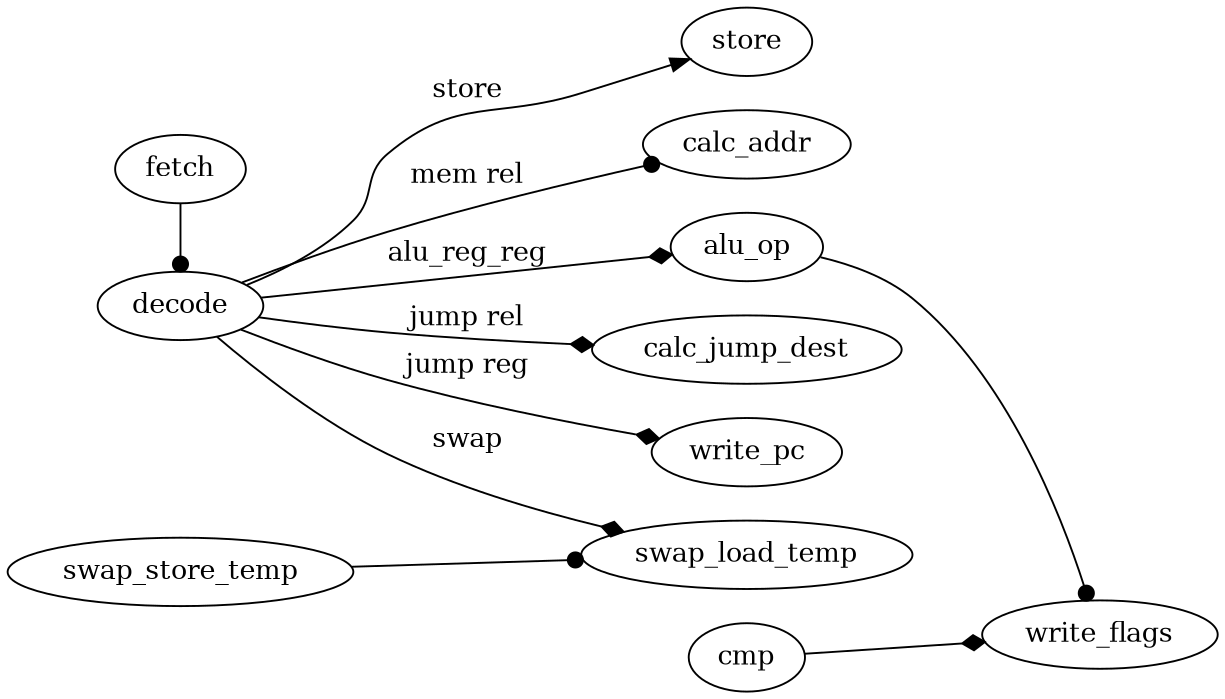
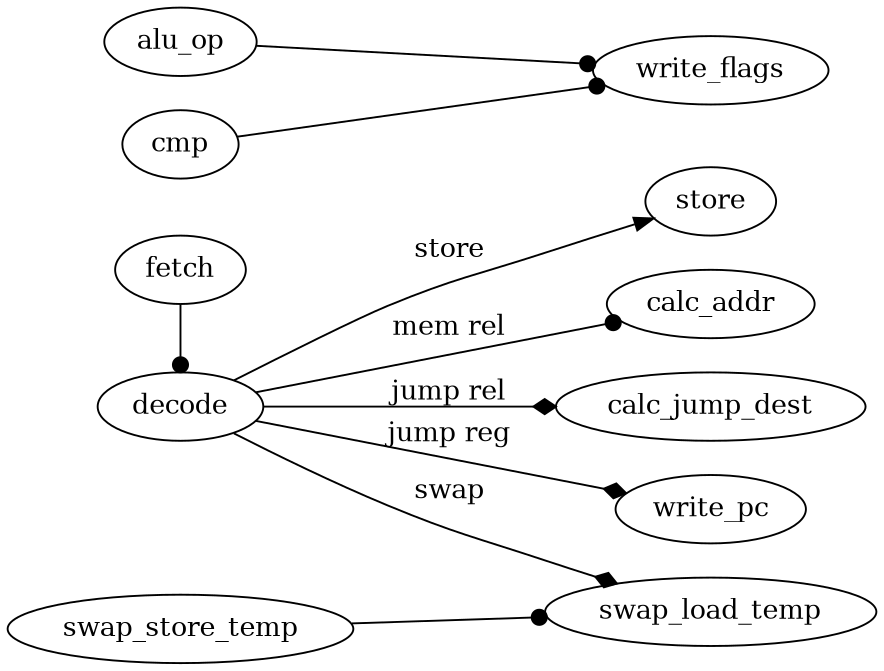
(455, 277) -> none
(883, 649) -> (413, 112)
